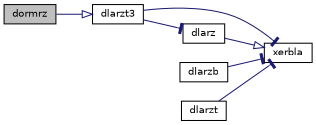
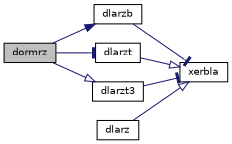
(161, 24) -> none
none -> (69, 36)
none -> (73, 53)
(244, 83) -> (155, 61)
